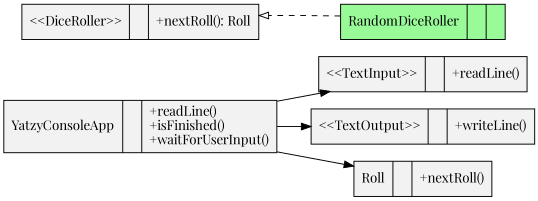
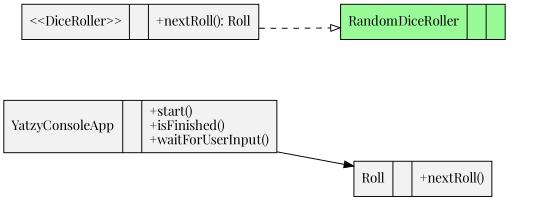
(304, 16) -> (295, 28)
(423, 74) -> none
(183, 112) -> (171, 112)
(423, 127) -> none
